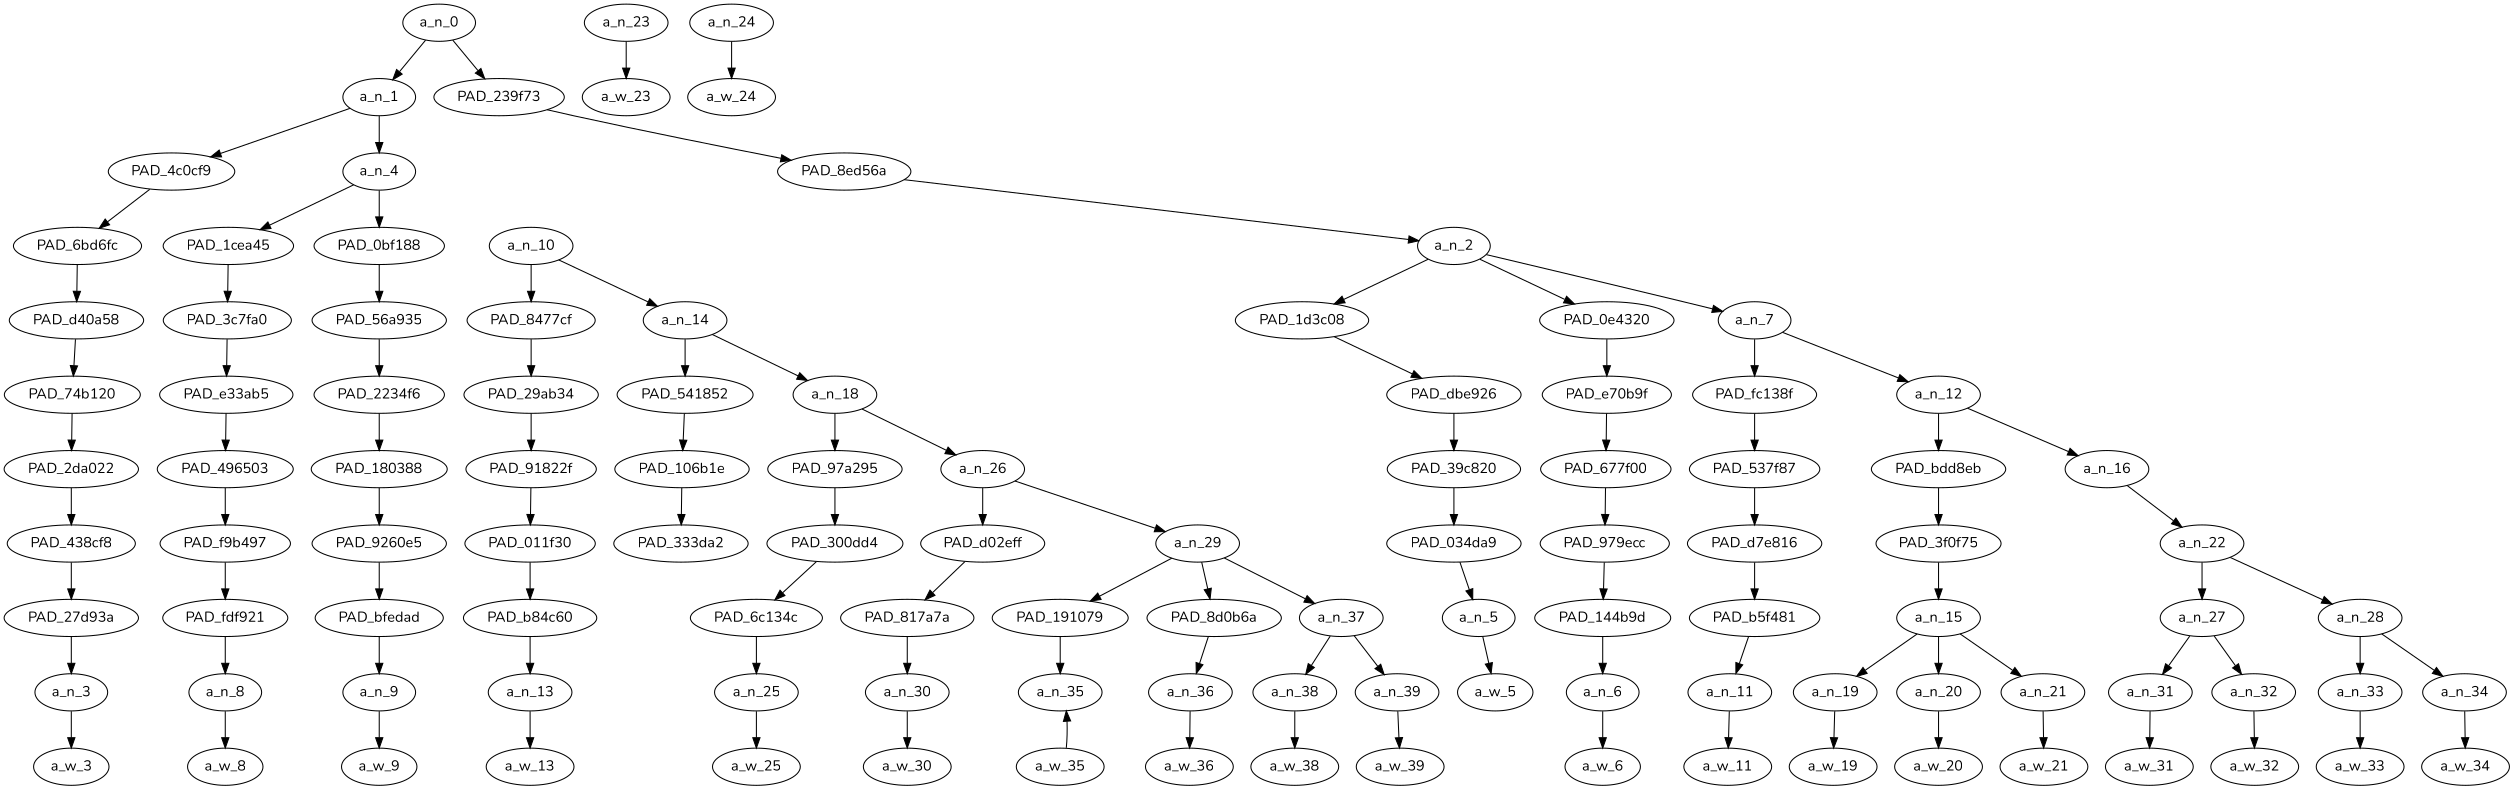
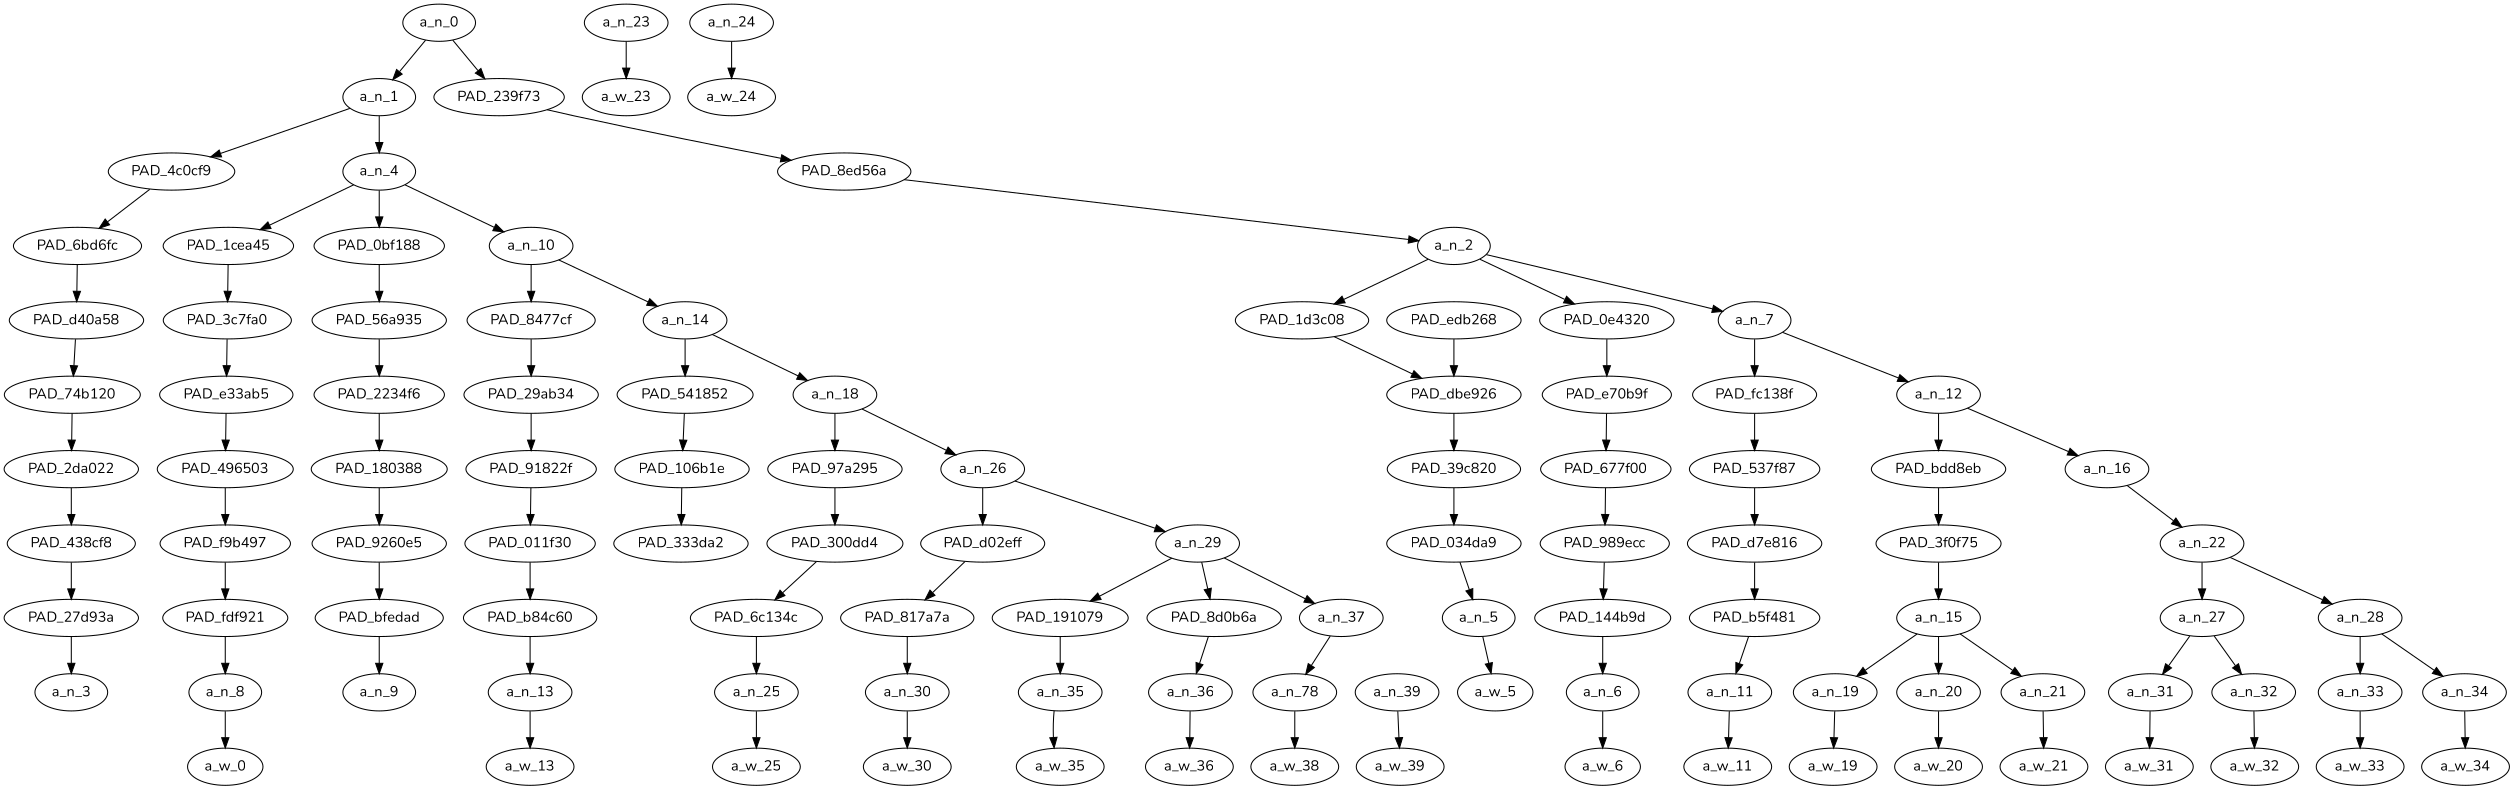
none -> (450, 206)
none -> (1454, 320)
(1605, 544) -> (1605, 544)
(1366, 651) -> none
(1295, 692) -> (1295, 692)
(1067, 735) -> (1053, 724)
(71, 767) -> none
(225, 767) -> (225, 767)
(379, 767) -> none
